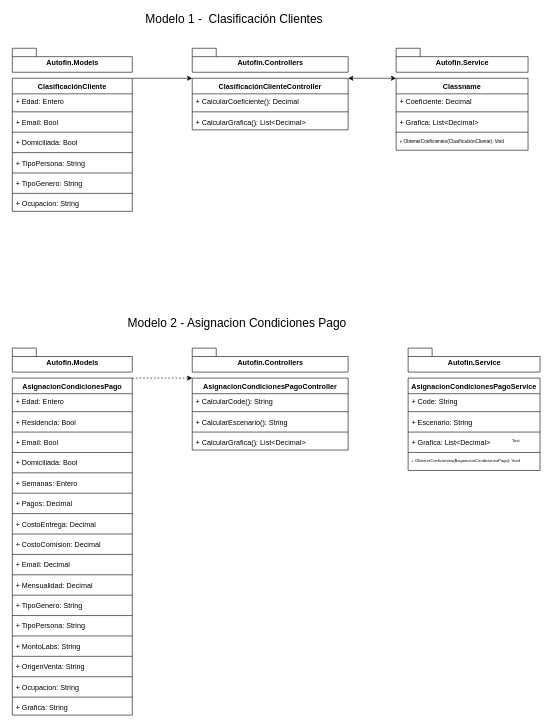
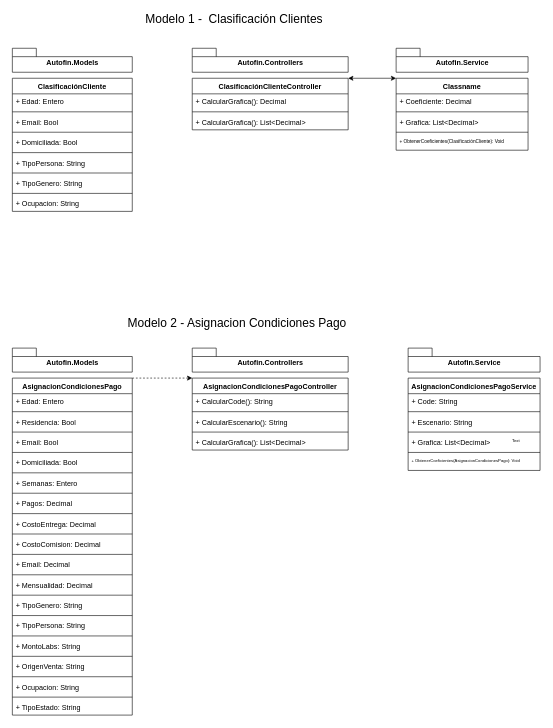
(186, 78) -> none
(252, 102) -> (245, 102)
(45, 708) -> (51, 708)
